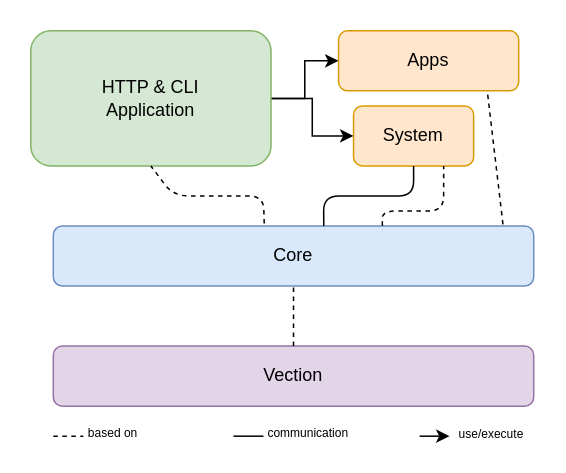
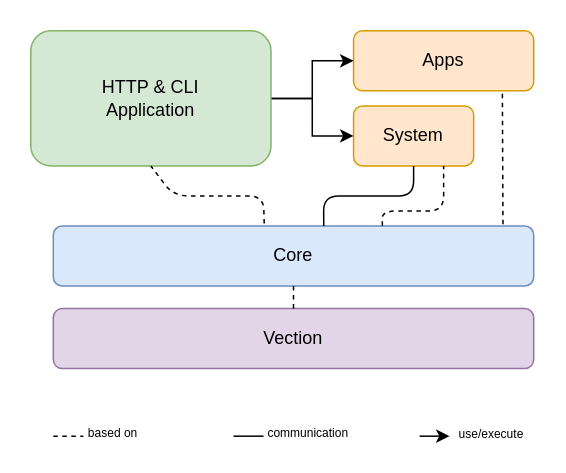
(428, 61) -> (443, 61)
(293, 376) -> (293, 338)
